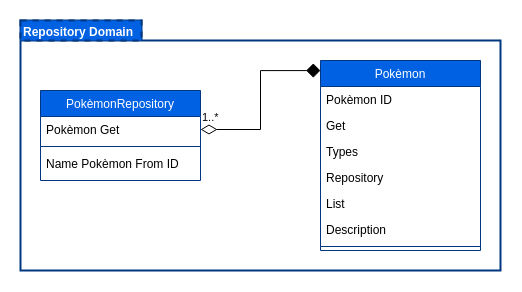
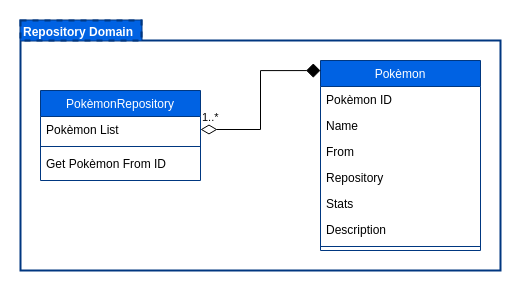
(336, 126) -> (339, 126)
(81, 130) -> (83, 130)
(343, 152) -> (339, 152)
(109, 164) -> (105, 164)
(338, 204) -> (343, 204)
